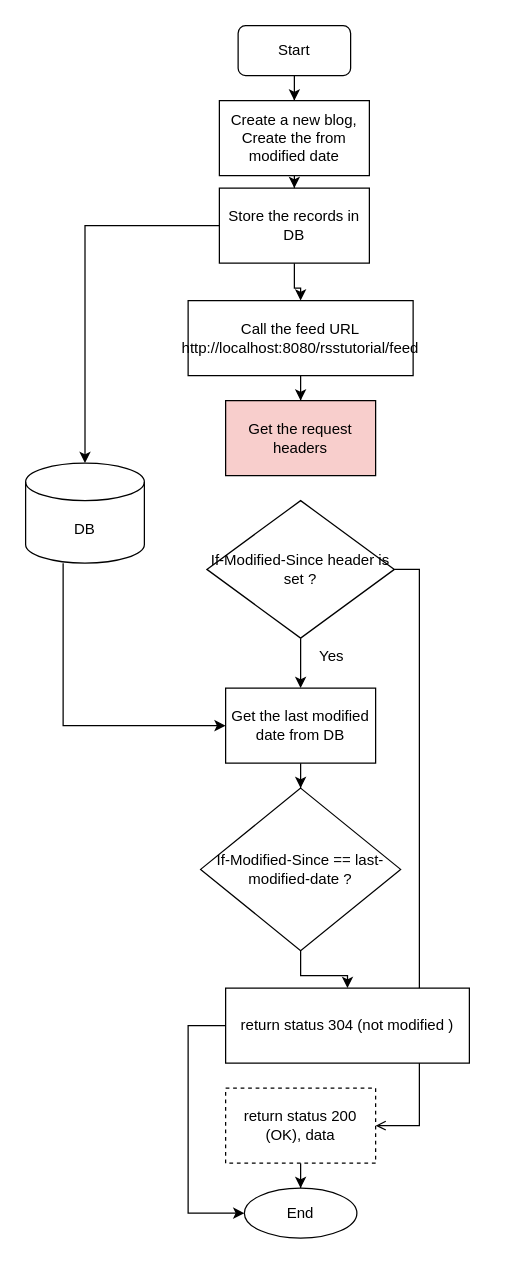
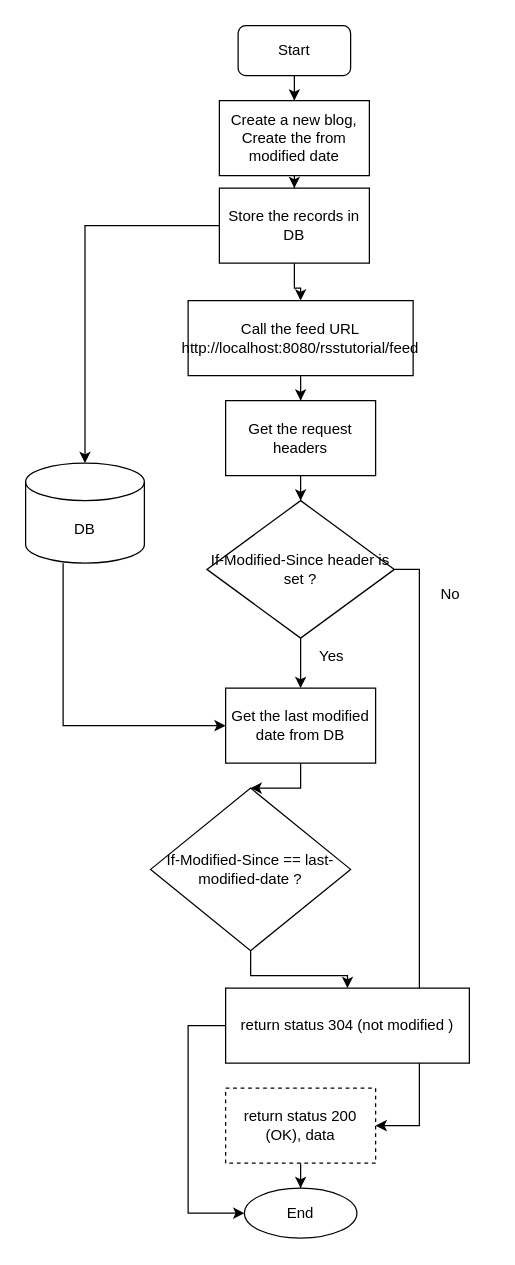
(301, 438) -> (301, 438)
none -> (301, 493)
none -> (451, 594)
(301, 869) -> (251, 869)
(384, 1126) -> (386, 1126)
